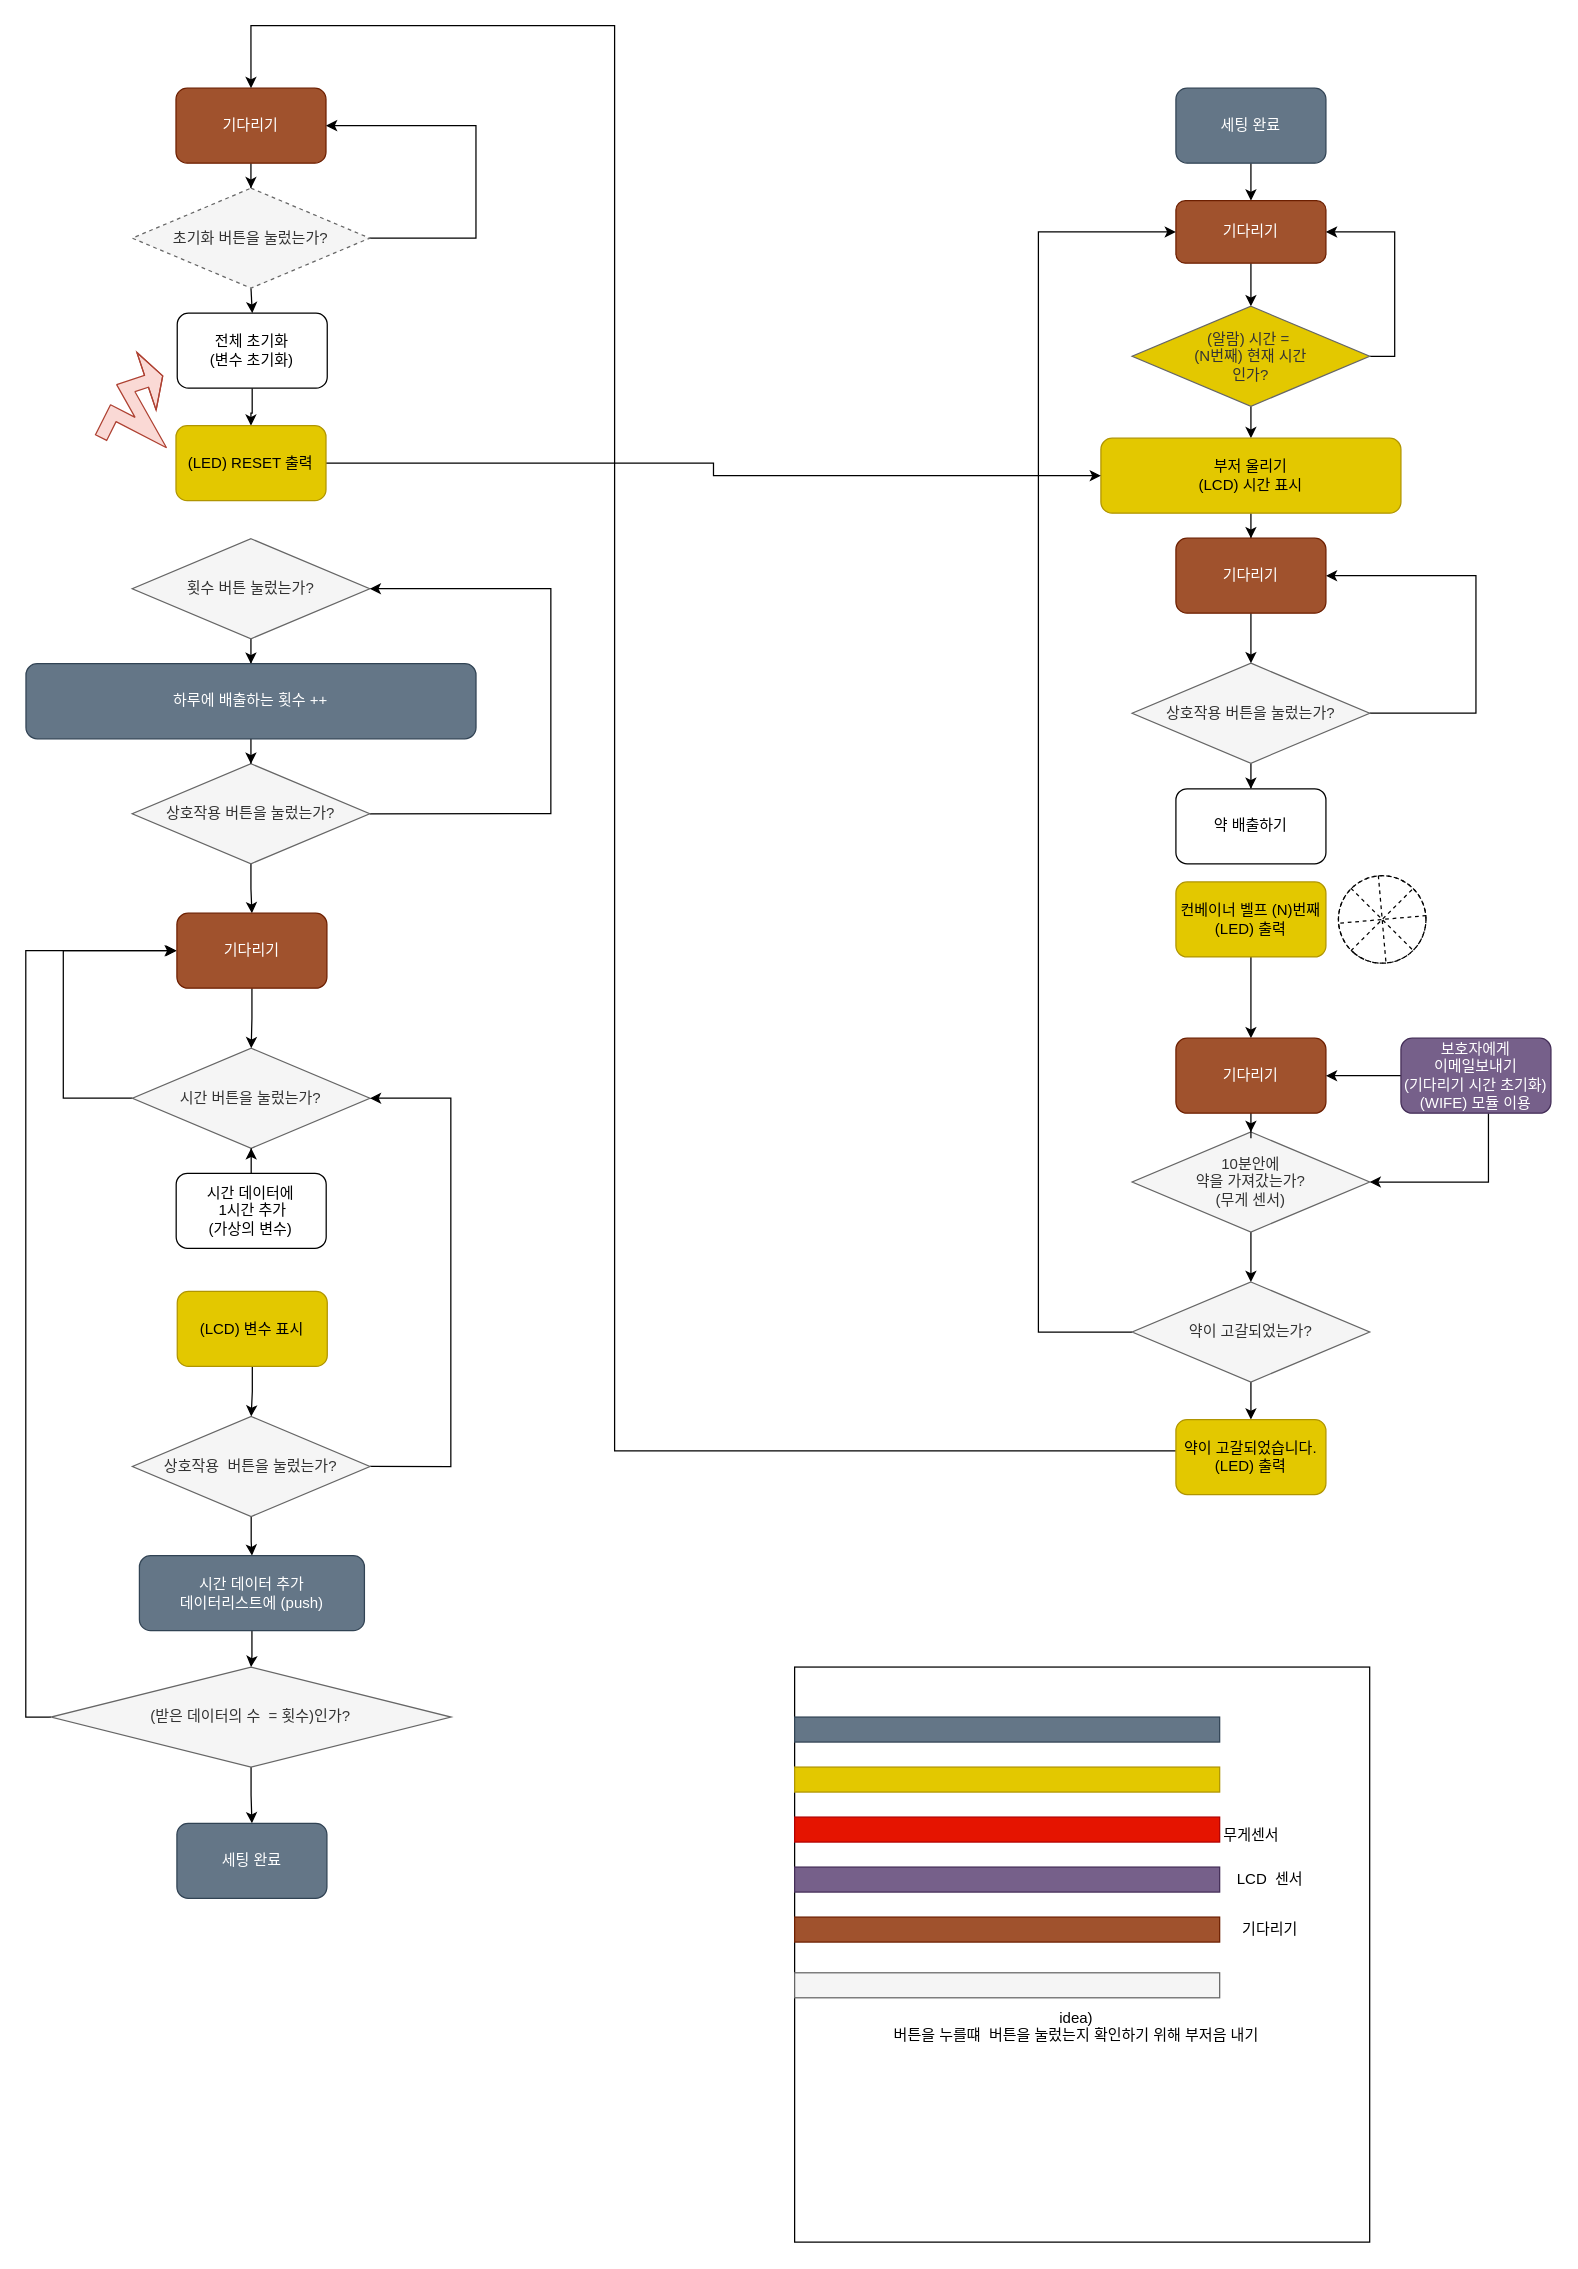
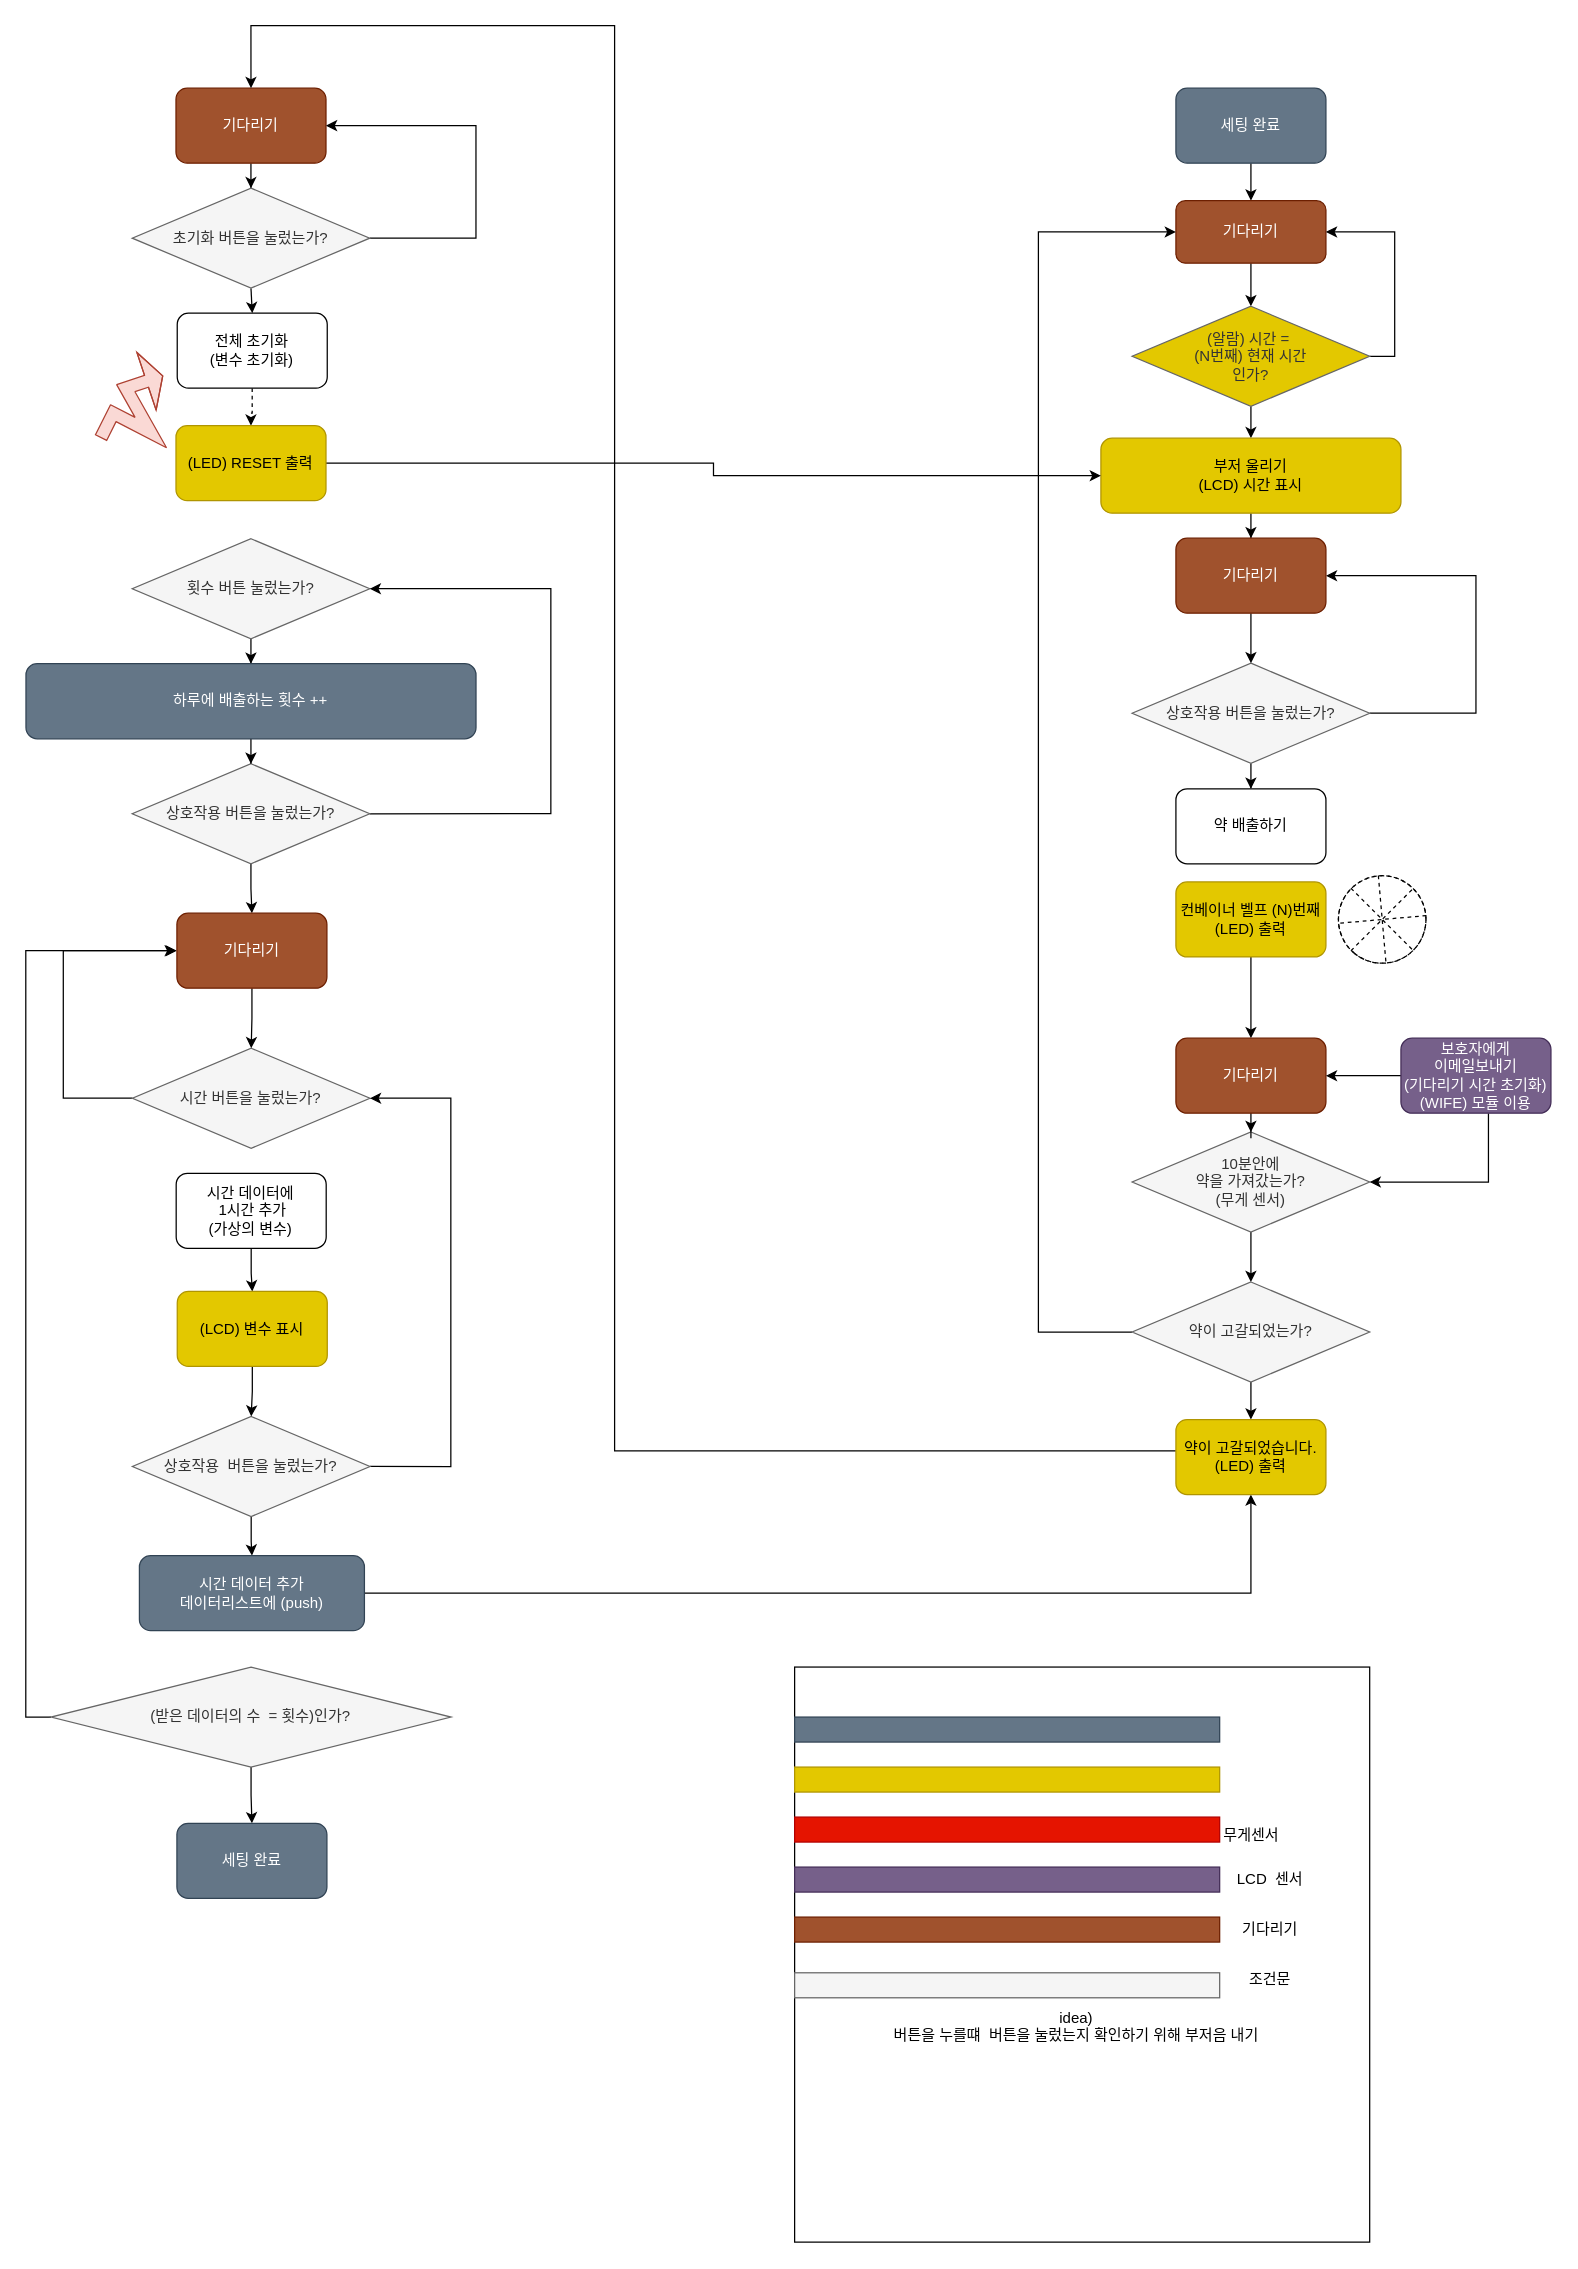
(251, 238) -> (251, 238)
(252, 404) -> (252, 404)
(251, 1156) -> (251, 1265)
(252, 1644) -> (852, 1593)
none -> (1269, 1979)
